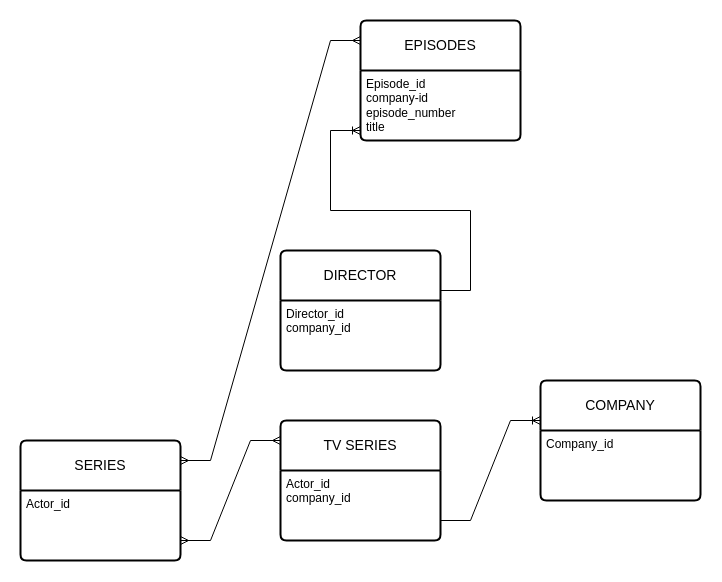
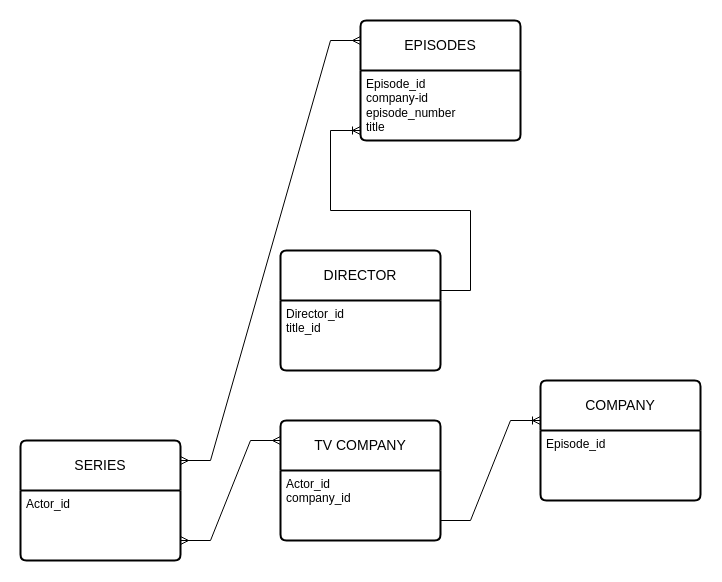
(320, 322) -> (320, 322)
(579, 445) -> (577, 445)
(361, 446) -> (361, 446)
